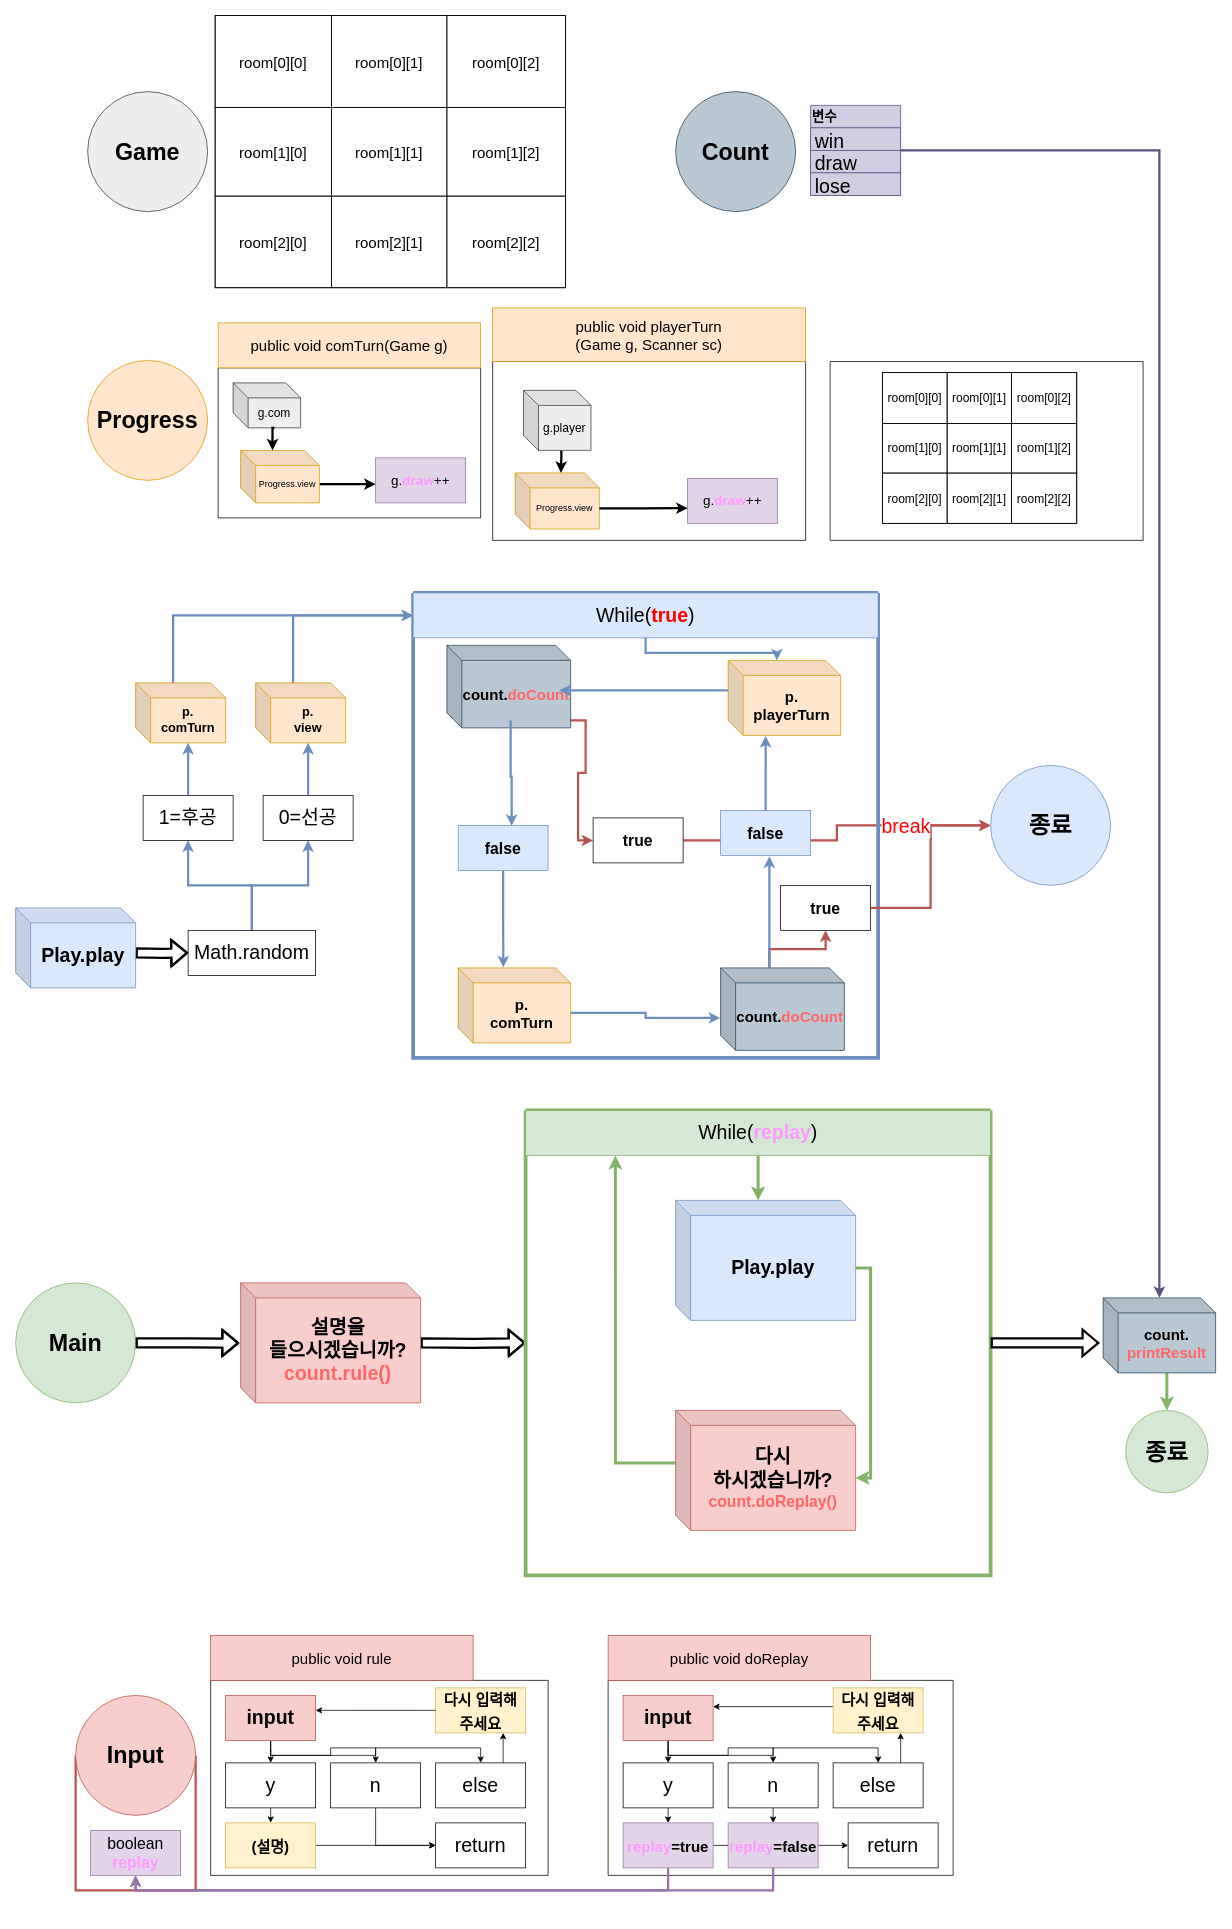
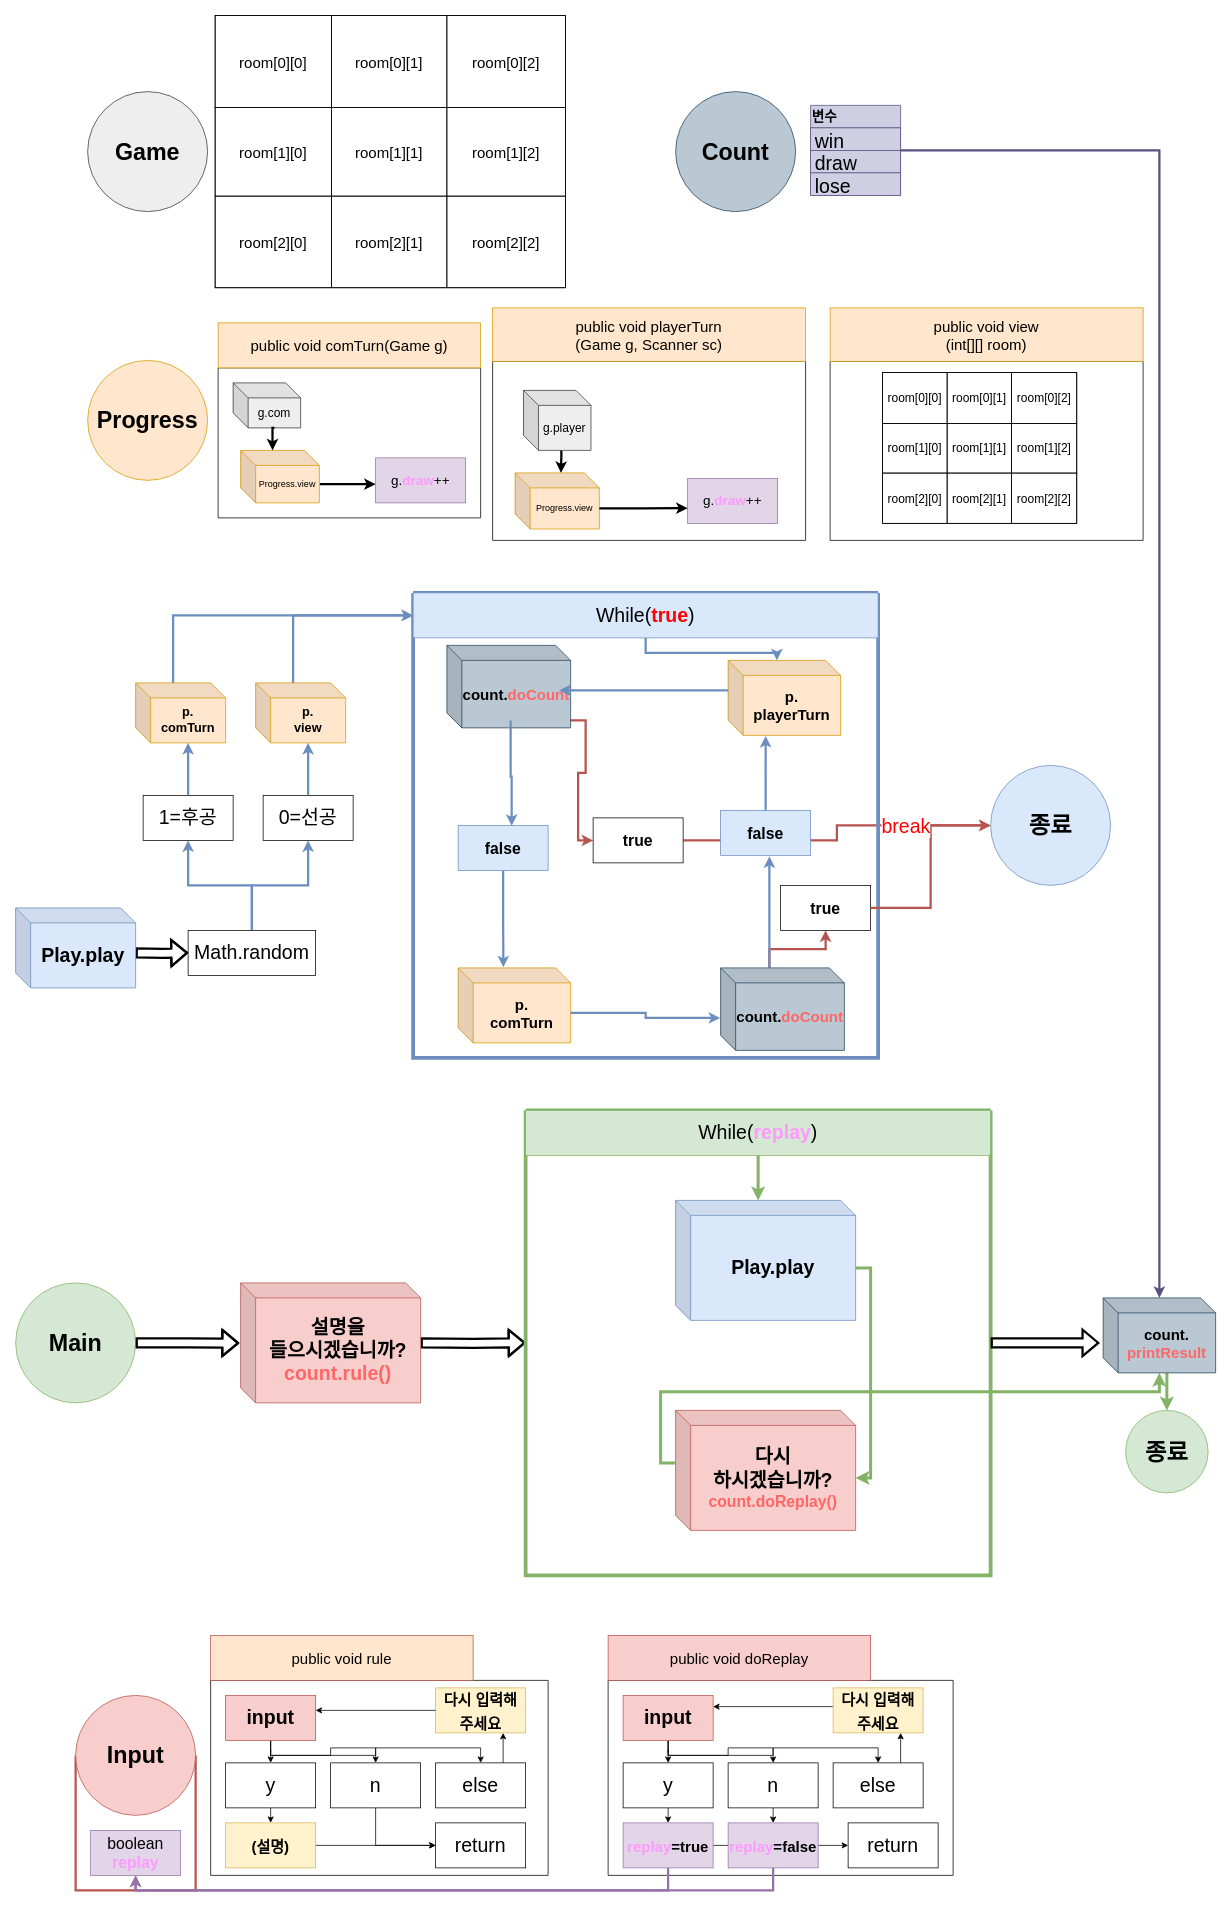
none -> (986, 335)
(615, 1337) -> (879, 1392)
(342, 1658) -> (342, 1658)
